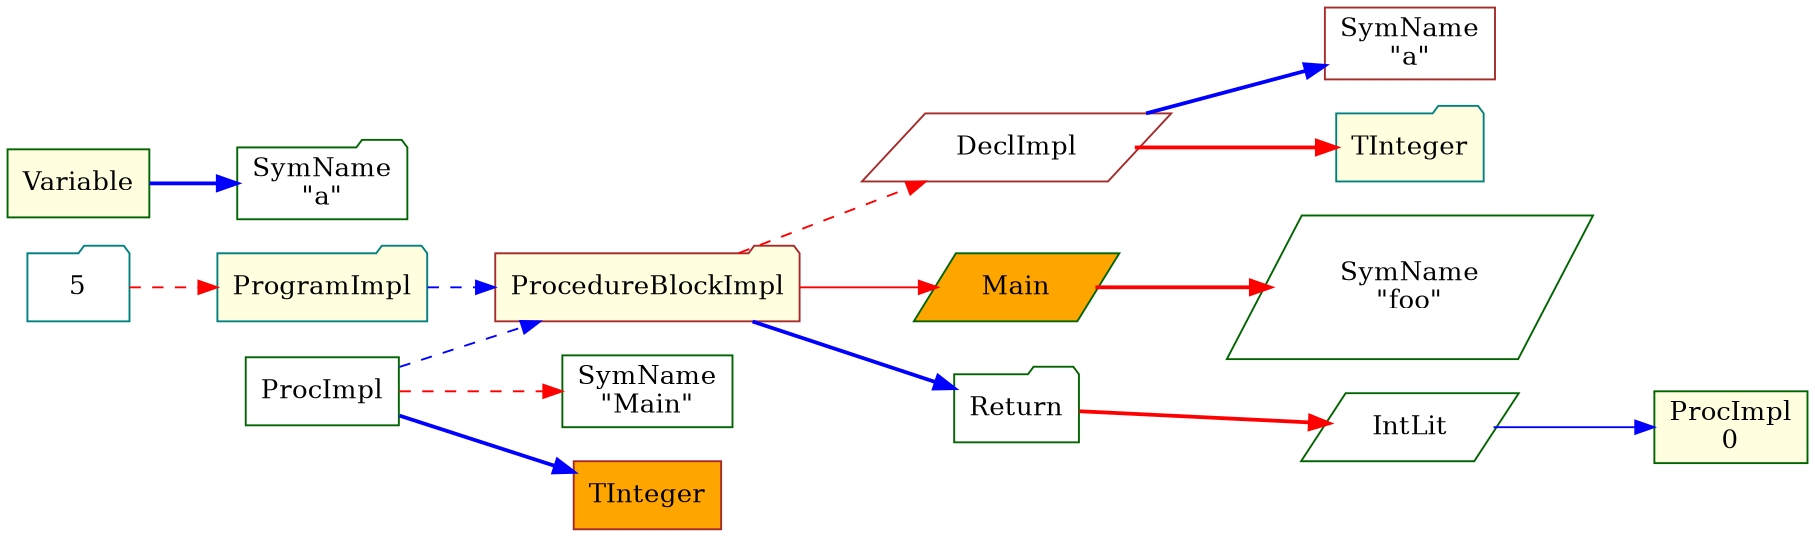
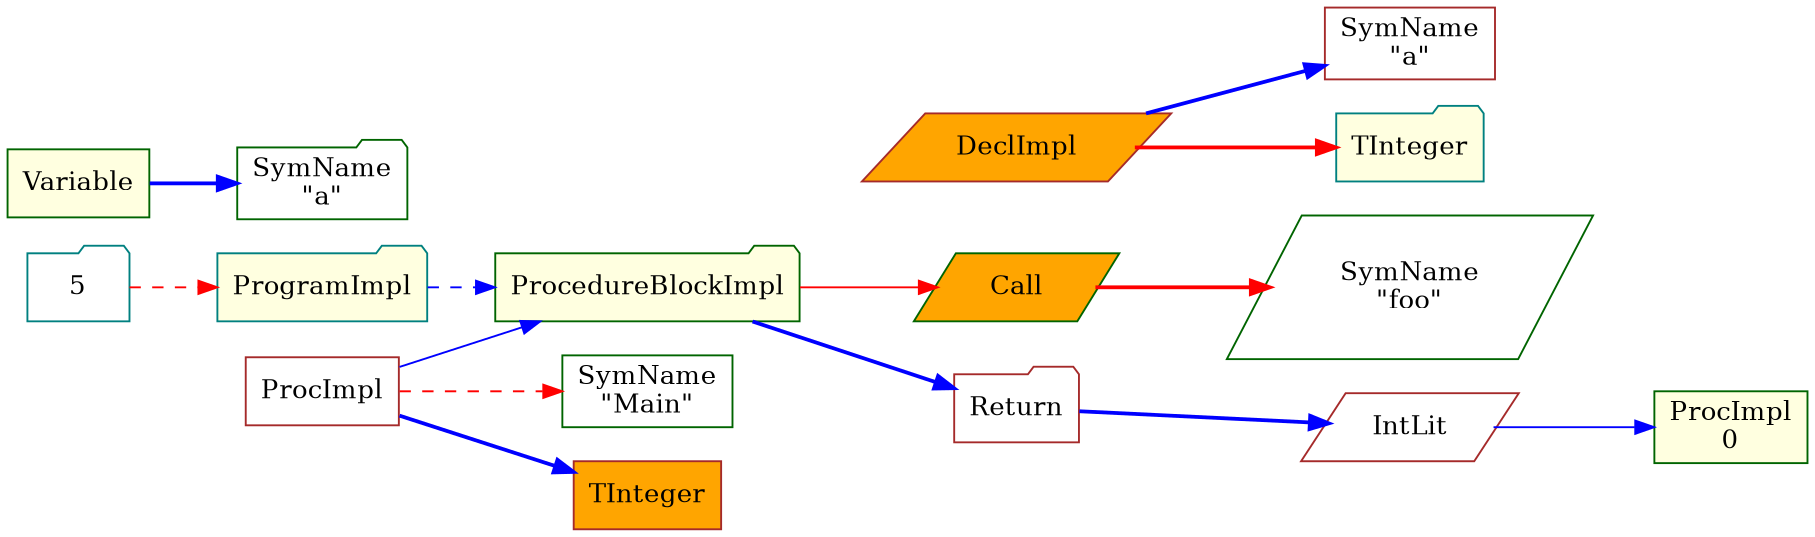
(1017, 147) -> (1017, 147)
(823, 221) -> none
(647, 287) -> (647, 287)
(1017, 287) -> (1017, 287)
(461, 347) -> (461, 347)
(322, 391) -> (322, 391)
(1017, 408) -> (1017, 408)
(1194, 417) -> (1194, 417)
(1410, 427) -> (1410, 427)
